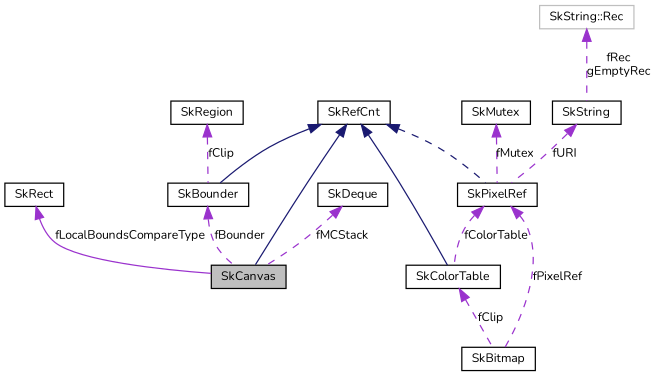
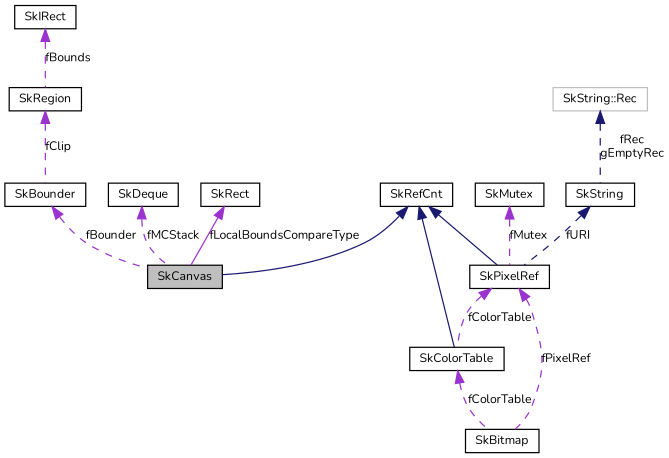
none -> (45, 17)
(587, 71) -> (600, 153)
(262, 151) -> none
(445, 151) -> (468, 240)
(540, 159) -> (554, 242)
(491, 318) -> (500, 400)
